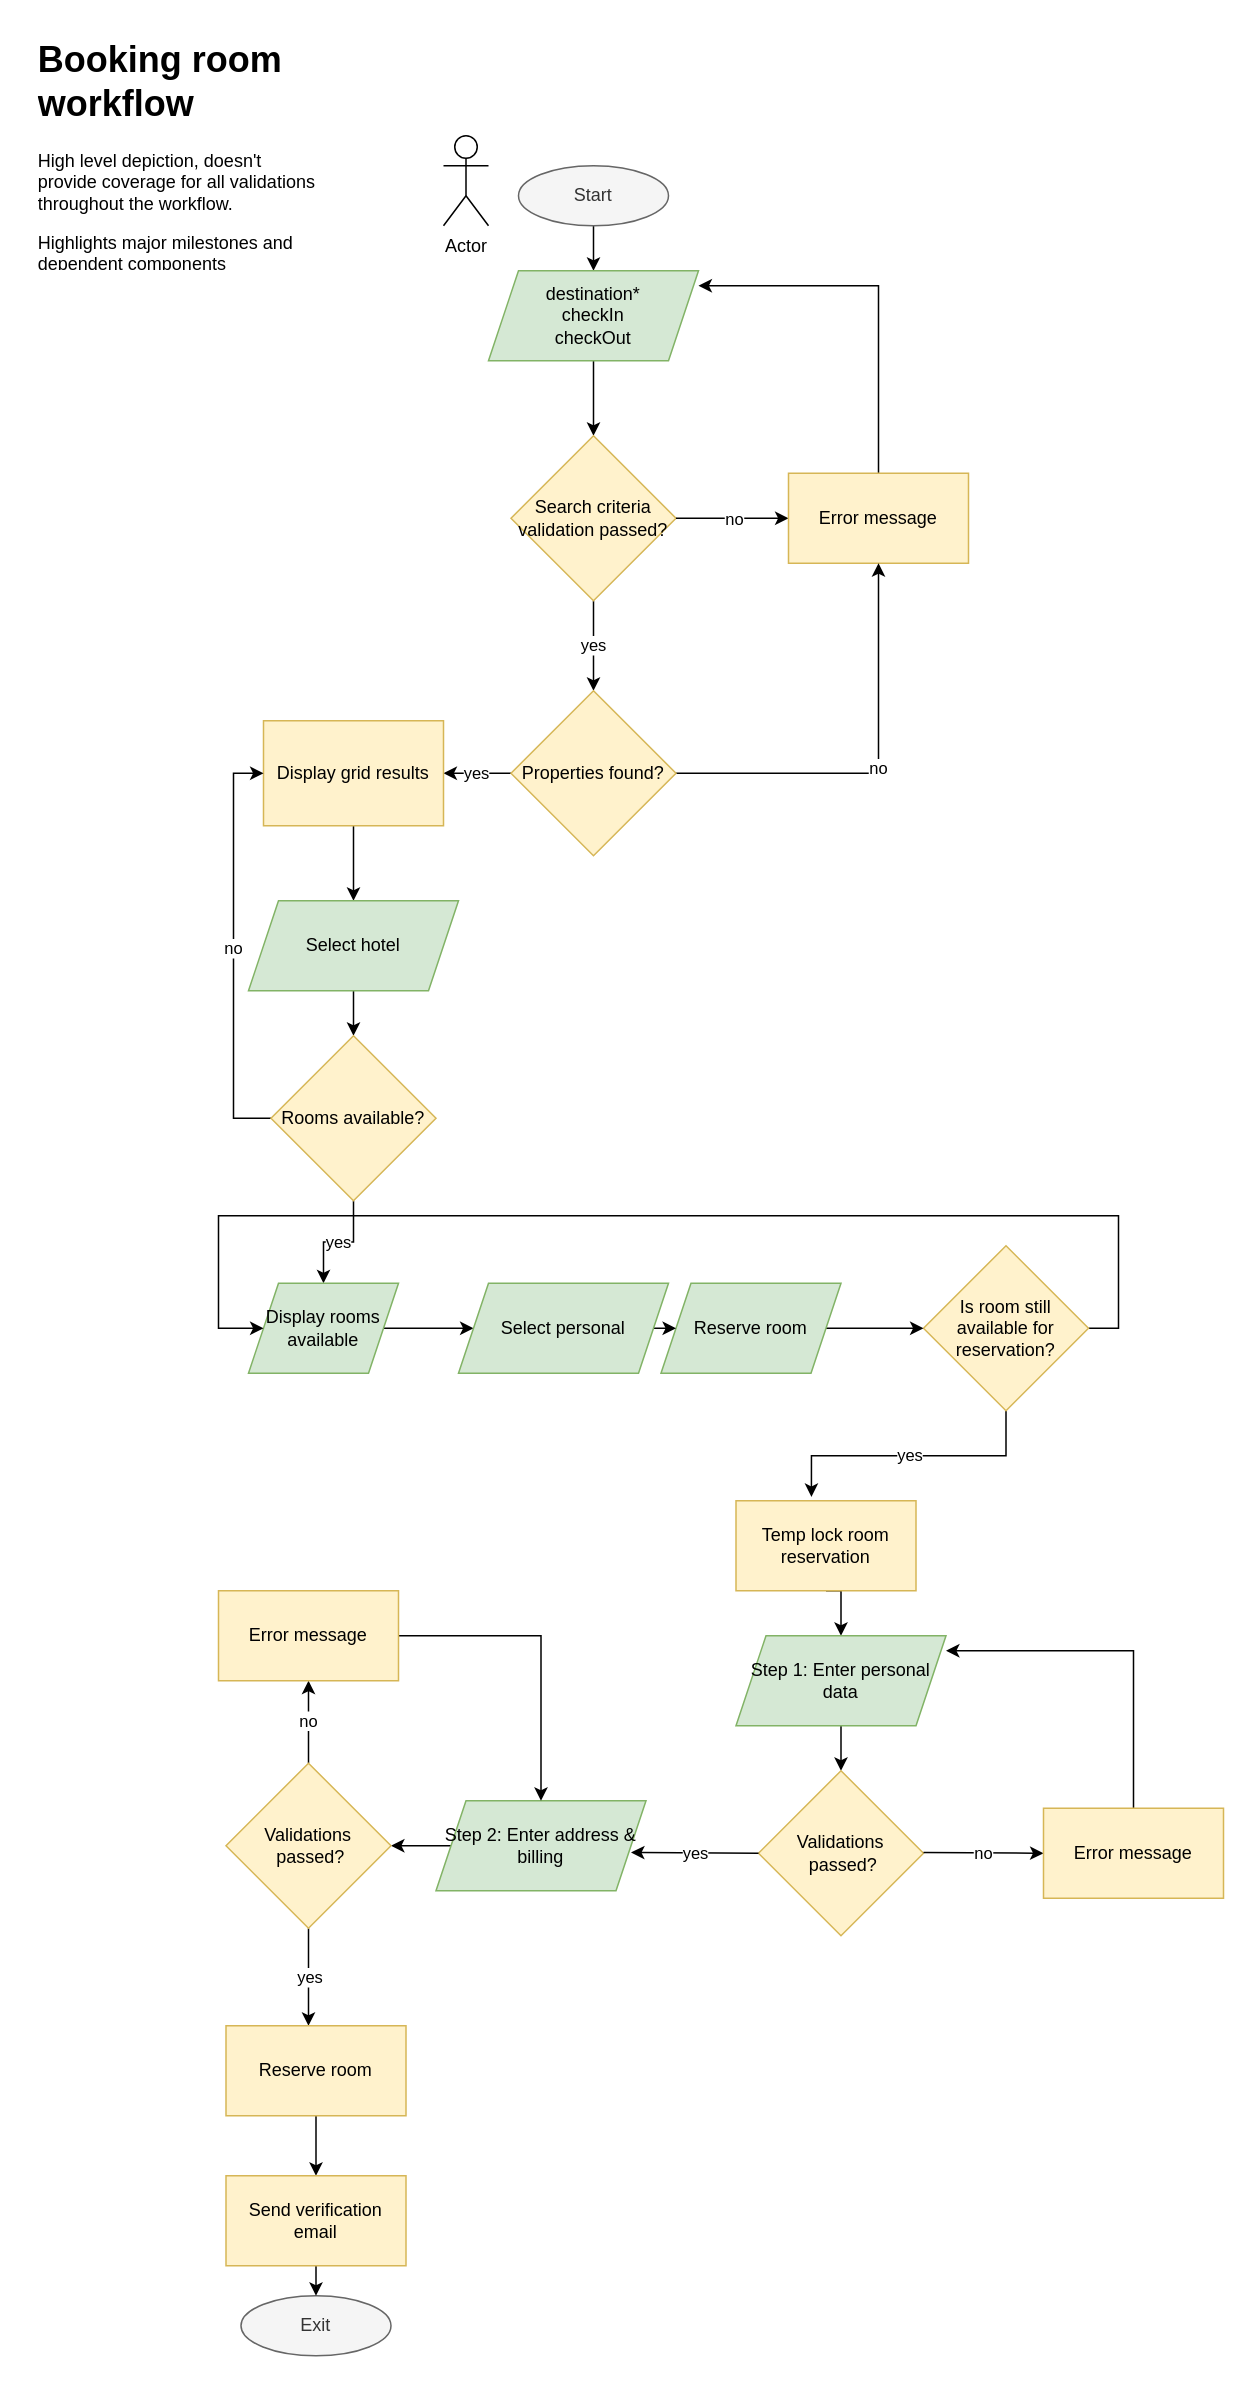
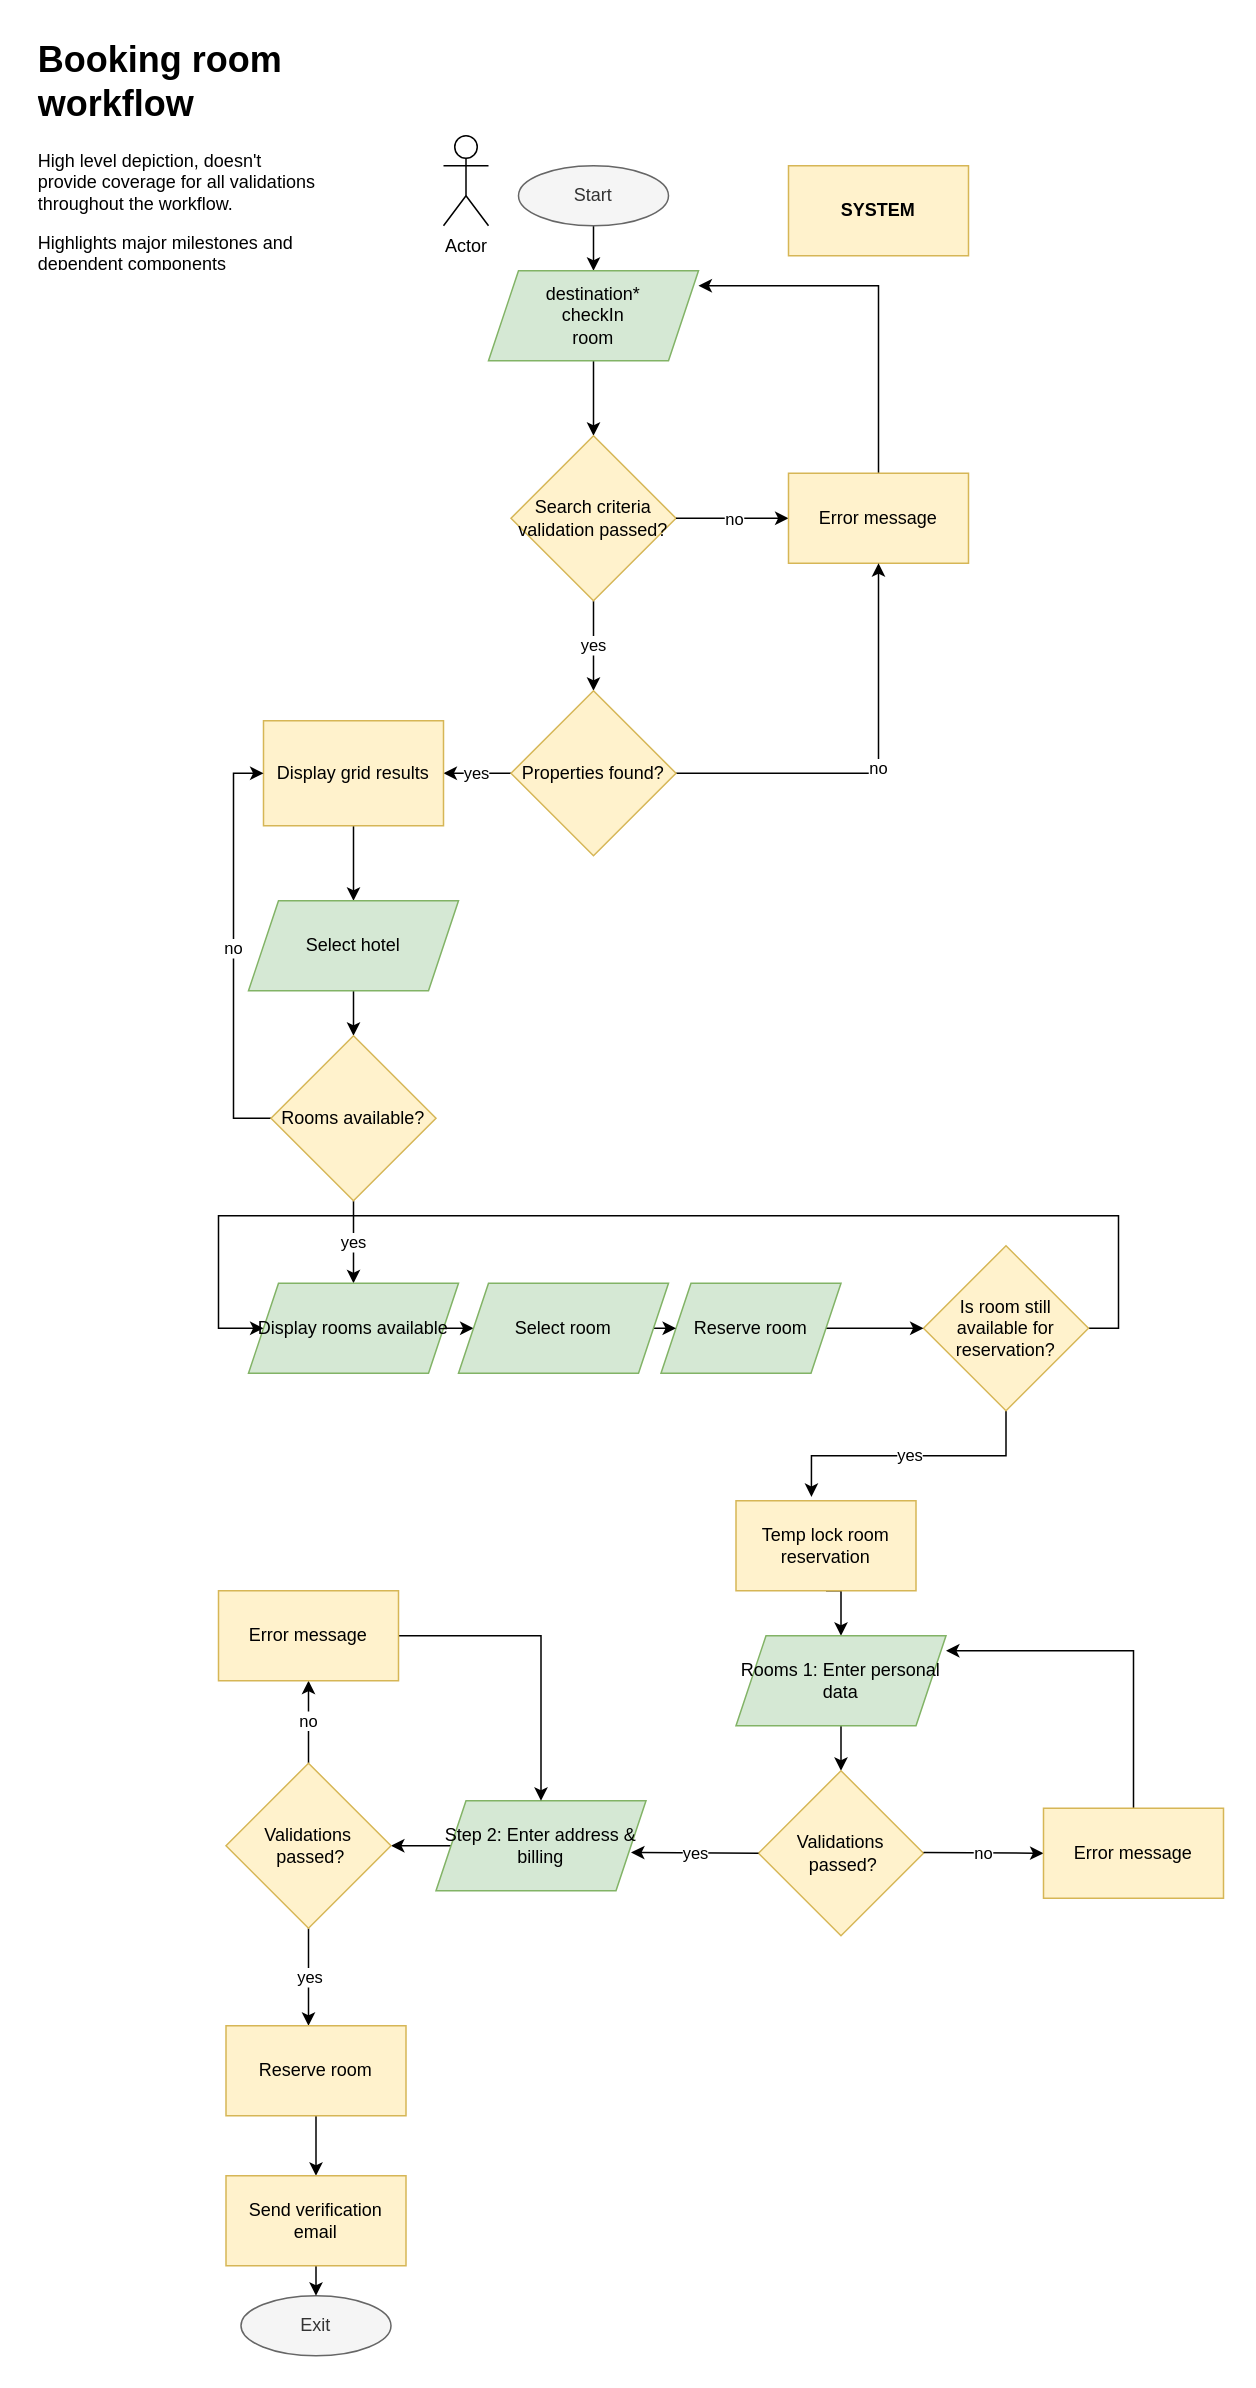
none -> (878, 211)
(593, 316) -> (593, 316)
(323, 1328) -> (353, 1328)
(563, 1328) -> (563, 1328)
(841, 1681) -> (841, 1681)
